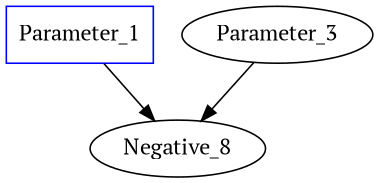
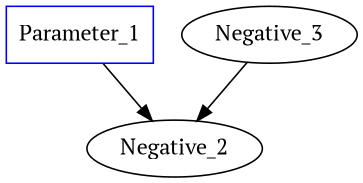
(277, 35) -> (269, 35)
(178, 149) -> (175, 149)
